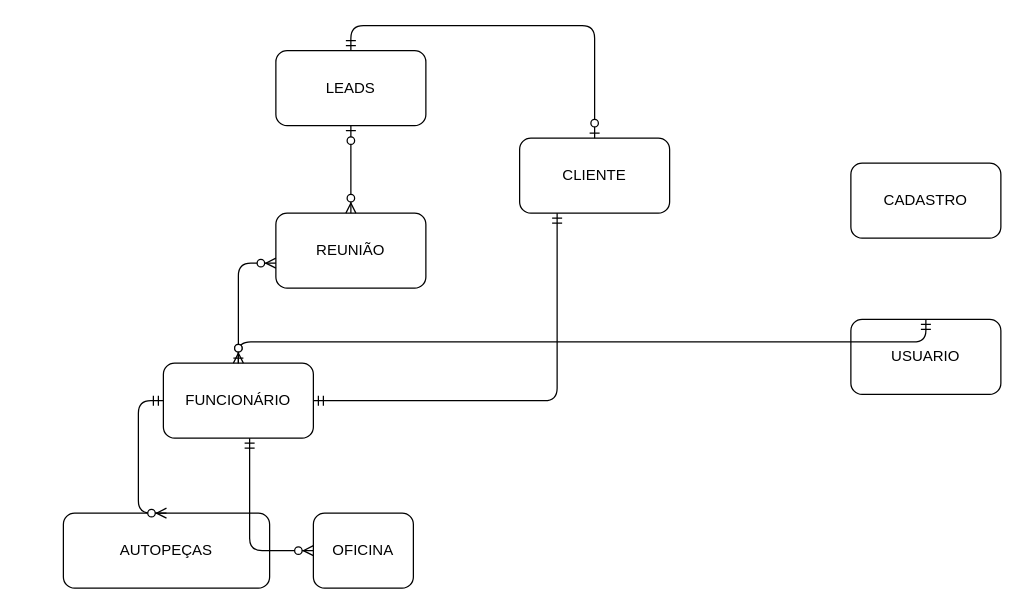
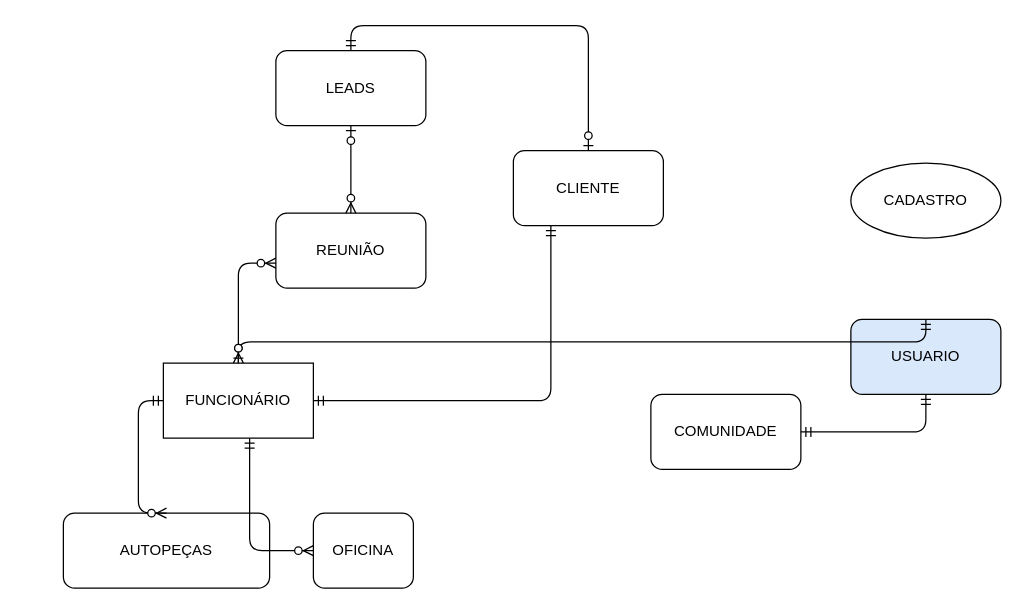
(594, 176) -> (588, 188)
(926, 201) -> (926, 201)
(926, 357) -> (926, 357)
(238, 401) -> (238, 401)
none -> (726, 432)
none -> (877, 432)
